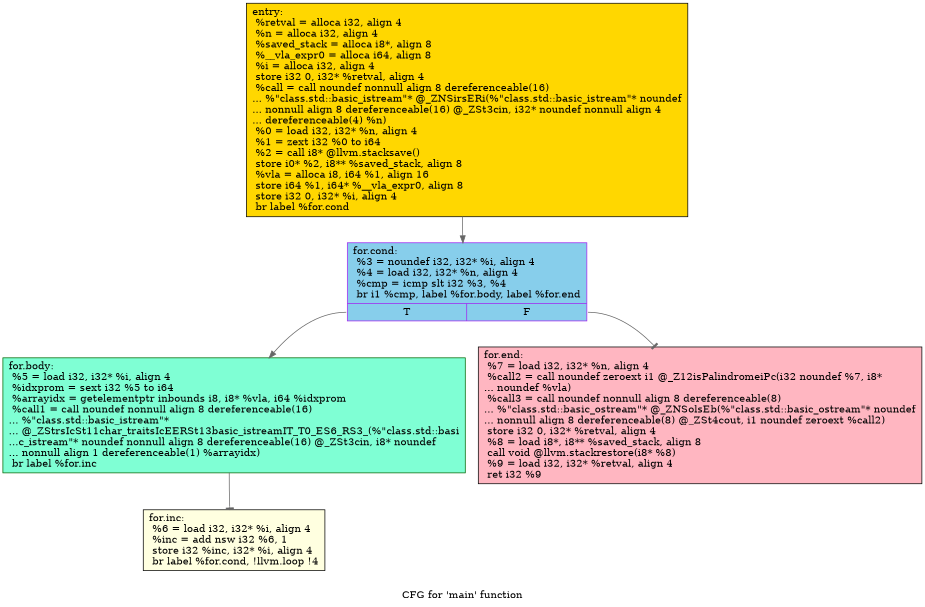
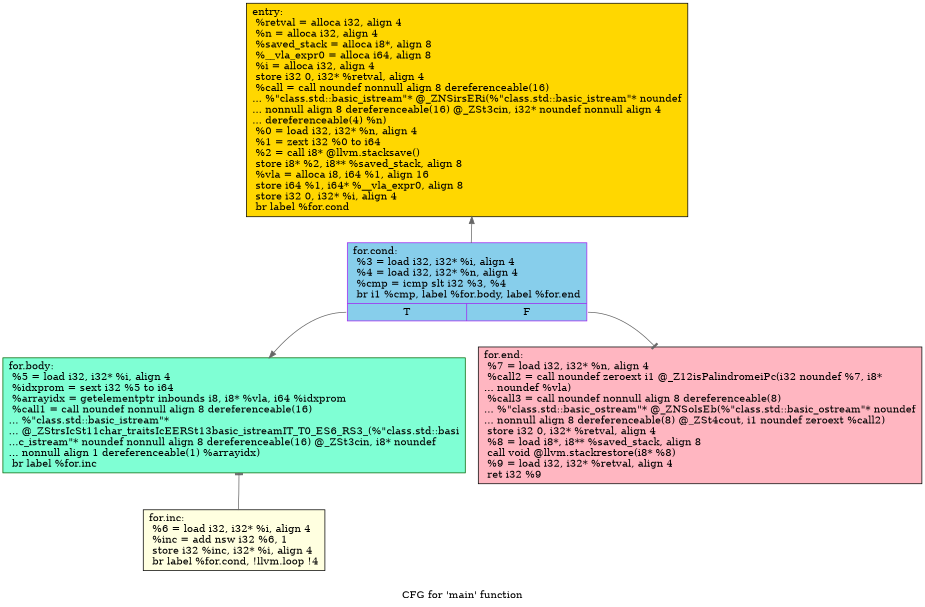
(357, 164) -> (357, 164)
(462, 226) -> (472, 233)
(444, 262) -> (434, 262)
(229, 490) -> (239, 493)
